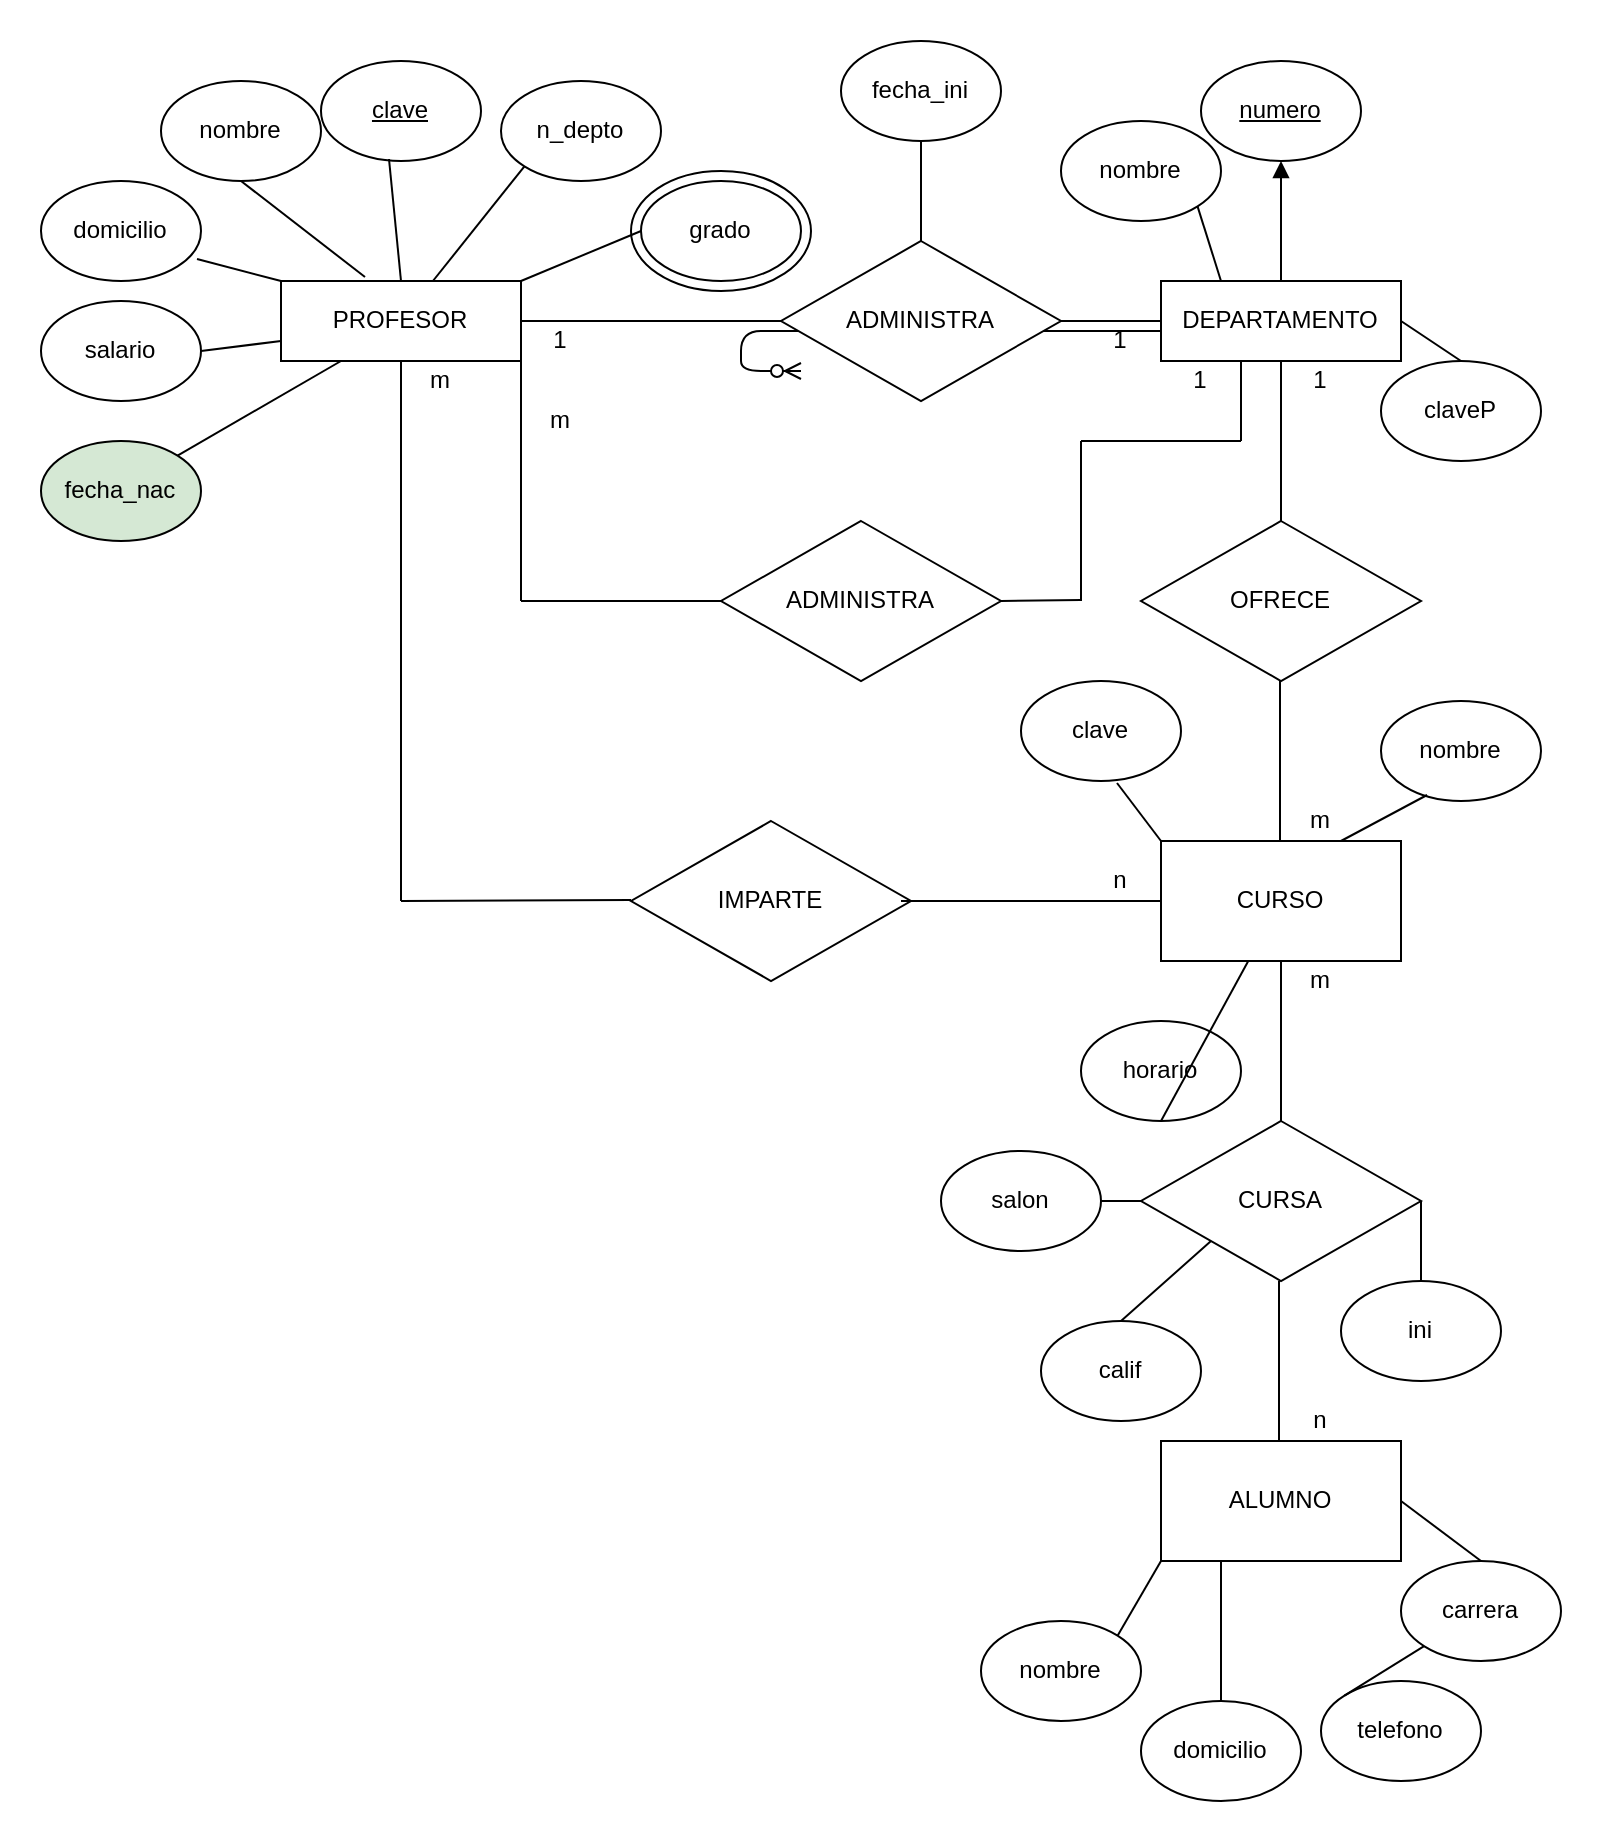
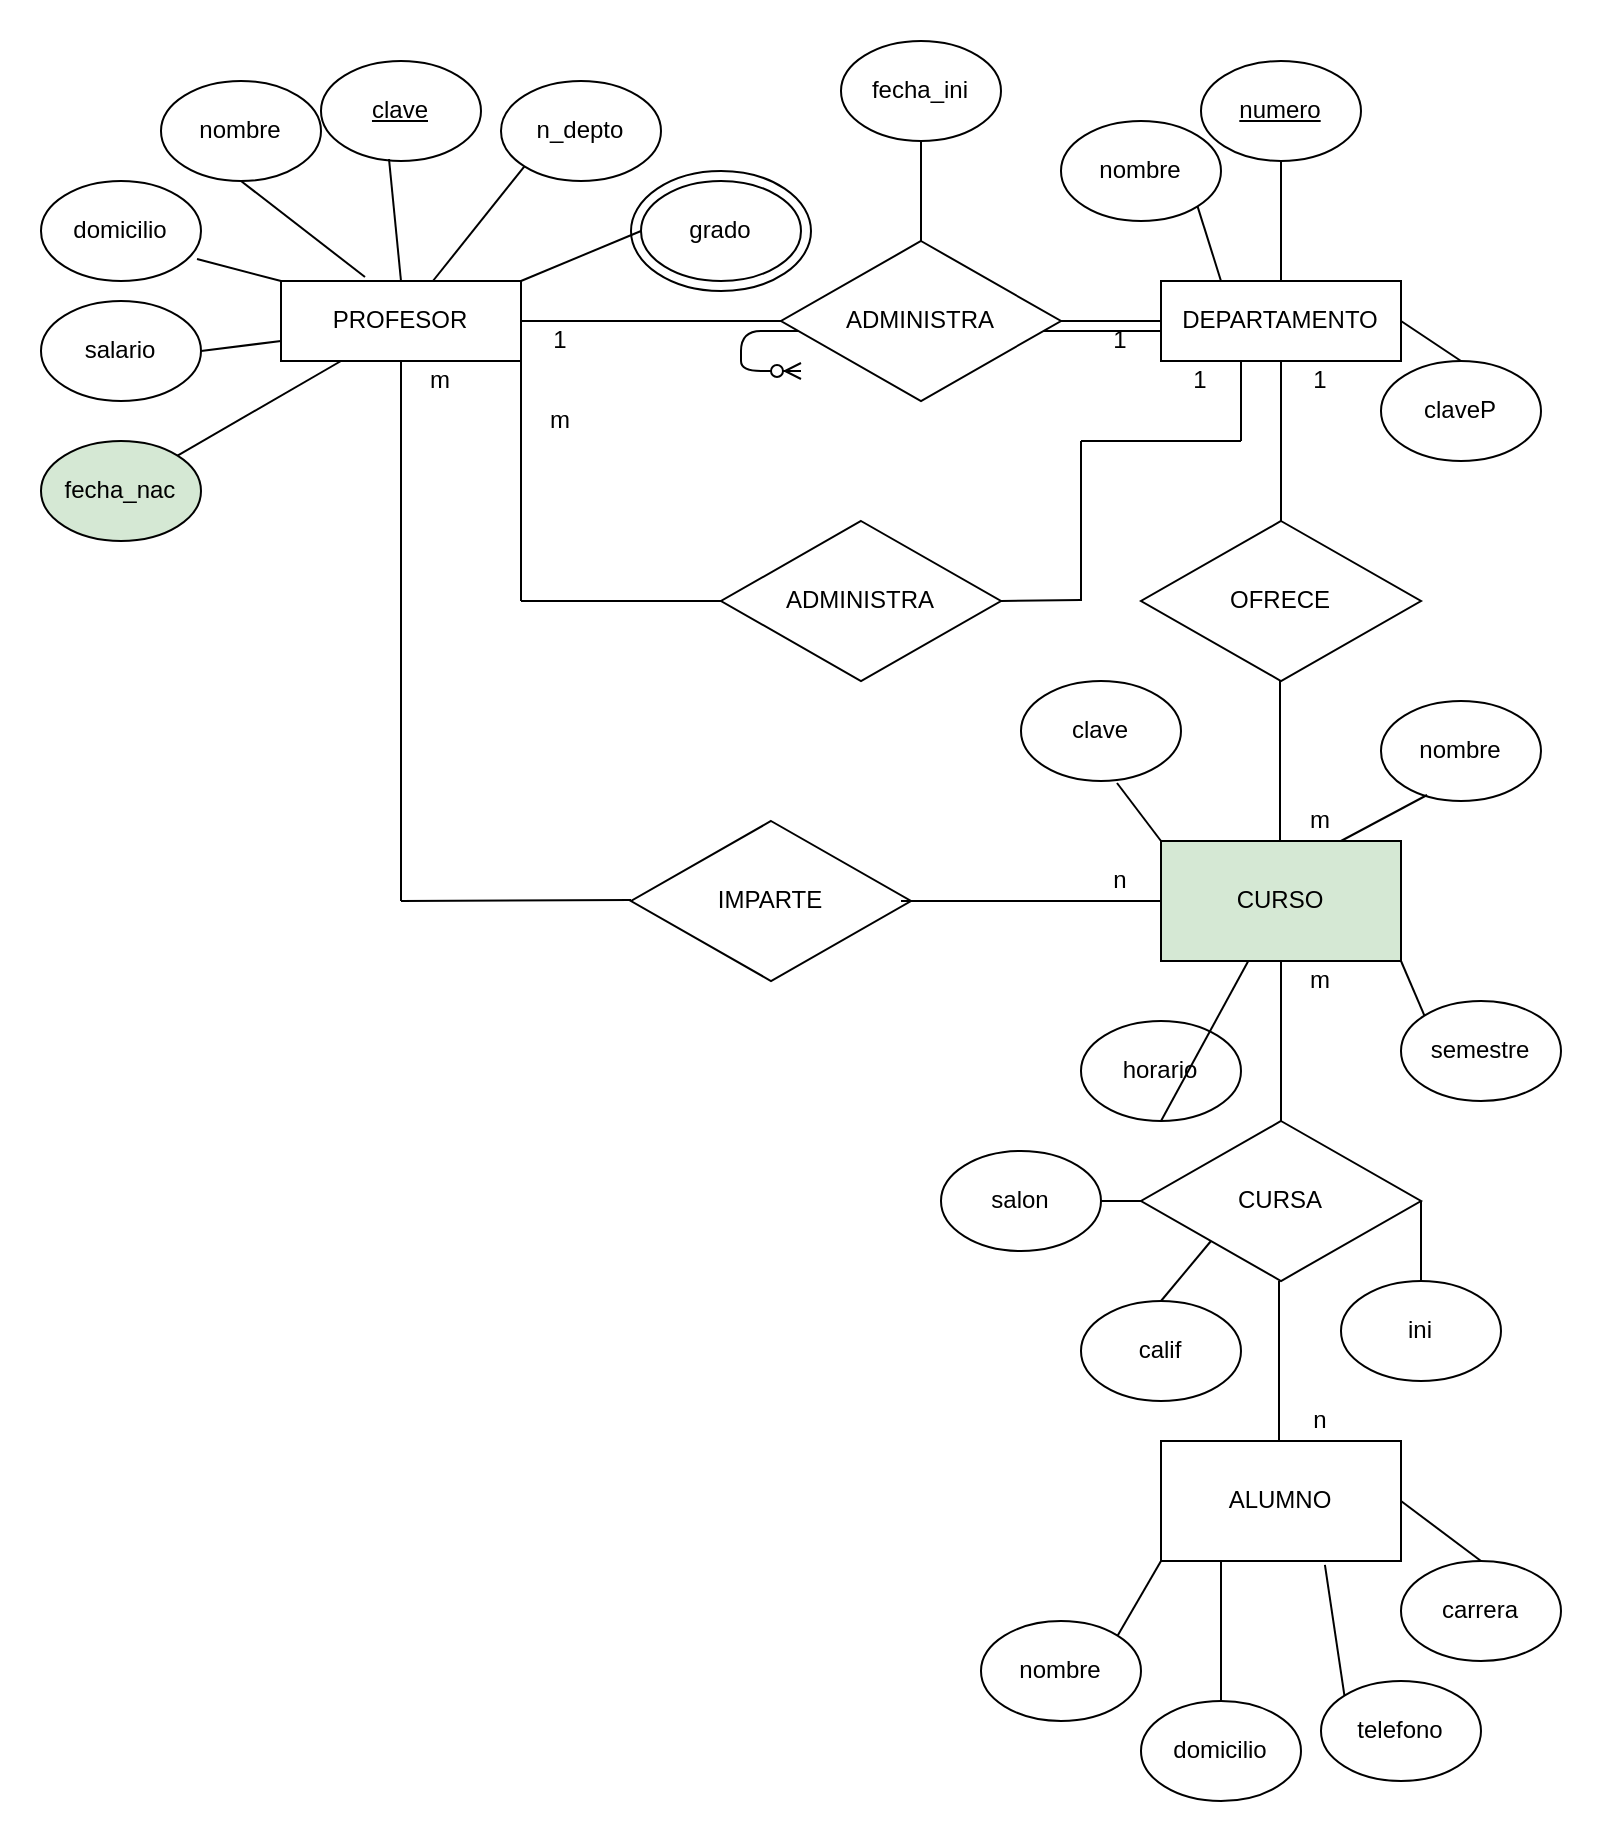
(1281, 178) -> (1281, 171)
(1281, 901) -> (1281, 901)
none -> (1413, 989)
none -> (1481, 1051)
(1121, 1371) -> (1161, 1351)
(1384, 1671) -> (1335, 1630)
